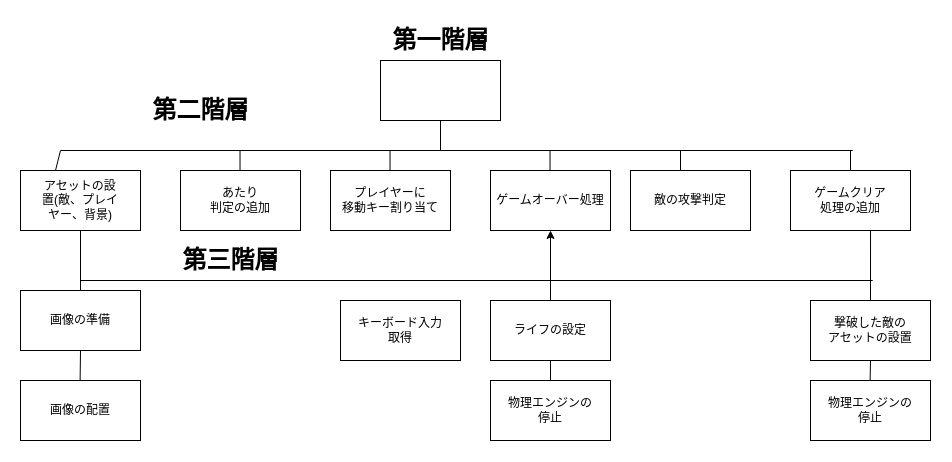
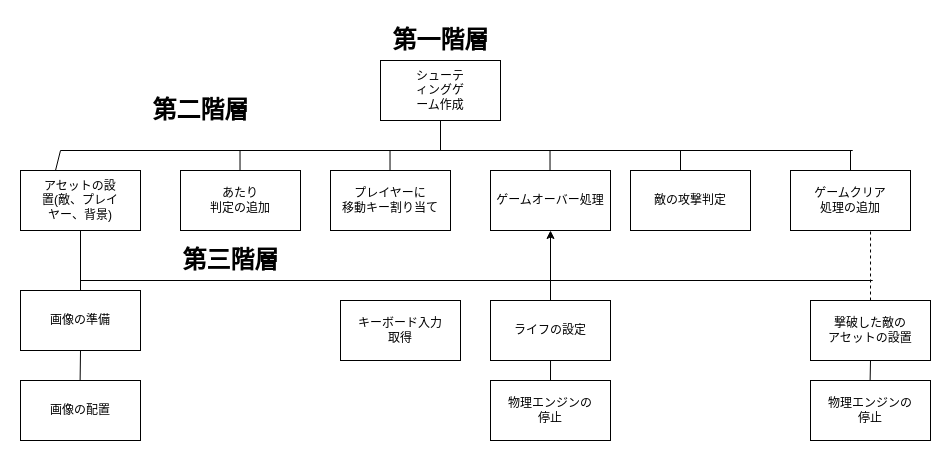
none -> (441, 91)
(871, 267) -> (871, 267)
